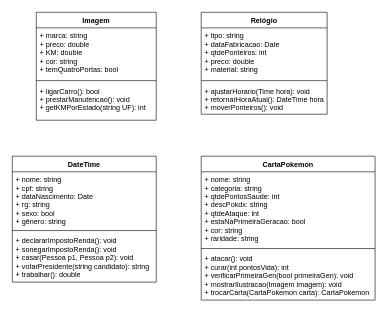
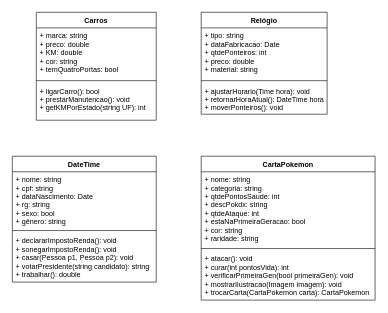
(96, 20) -> (96, 20)
